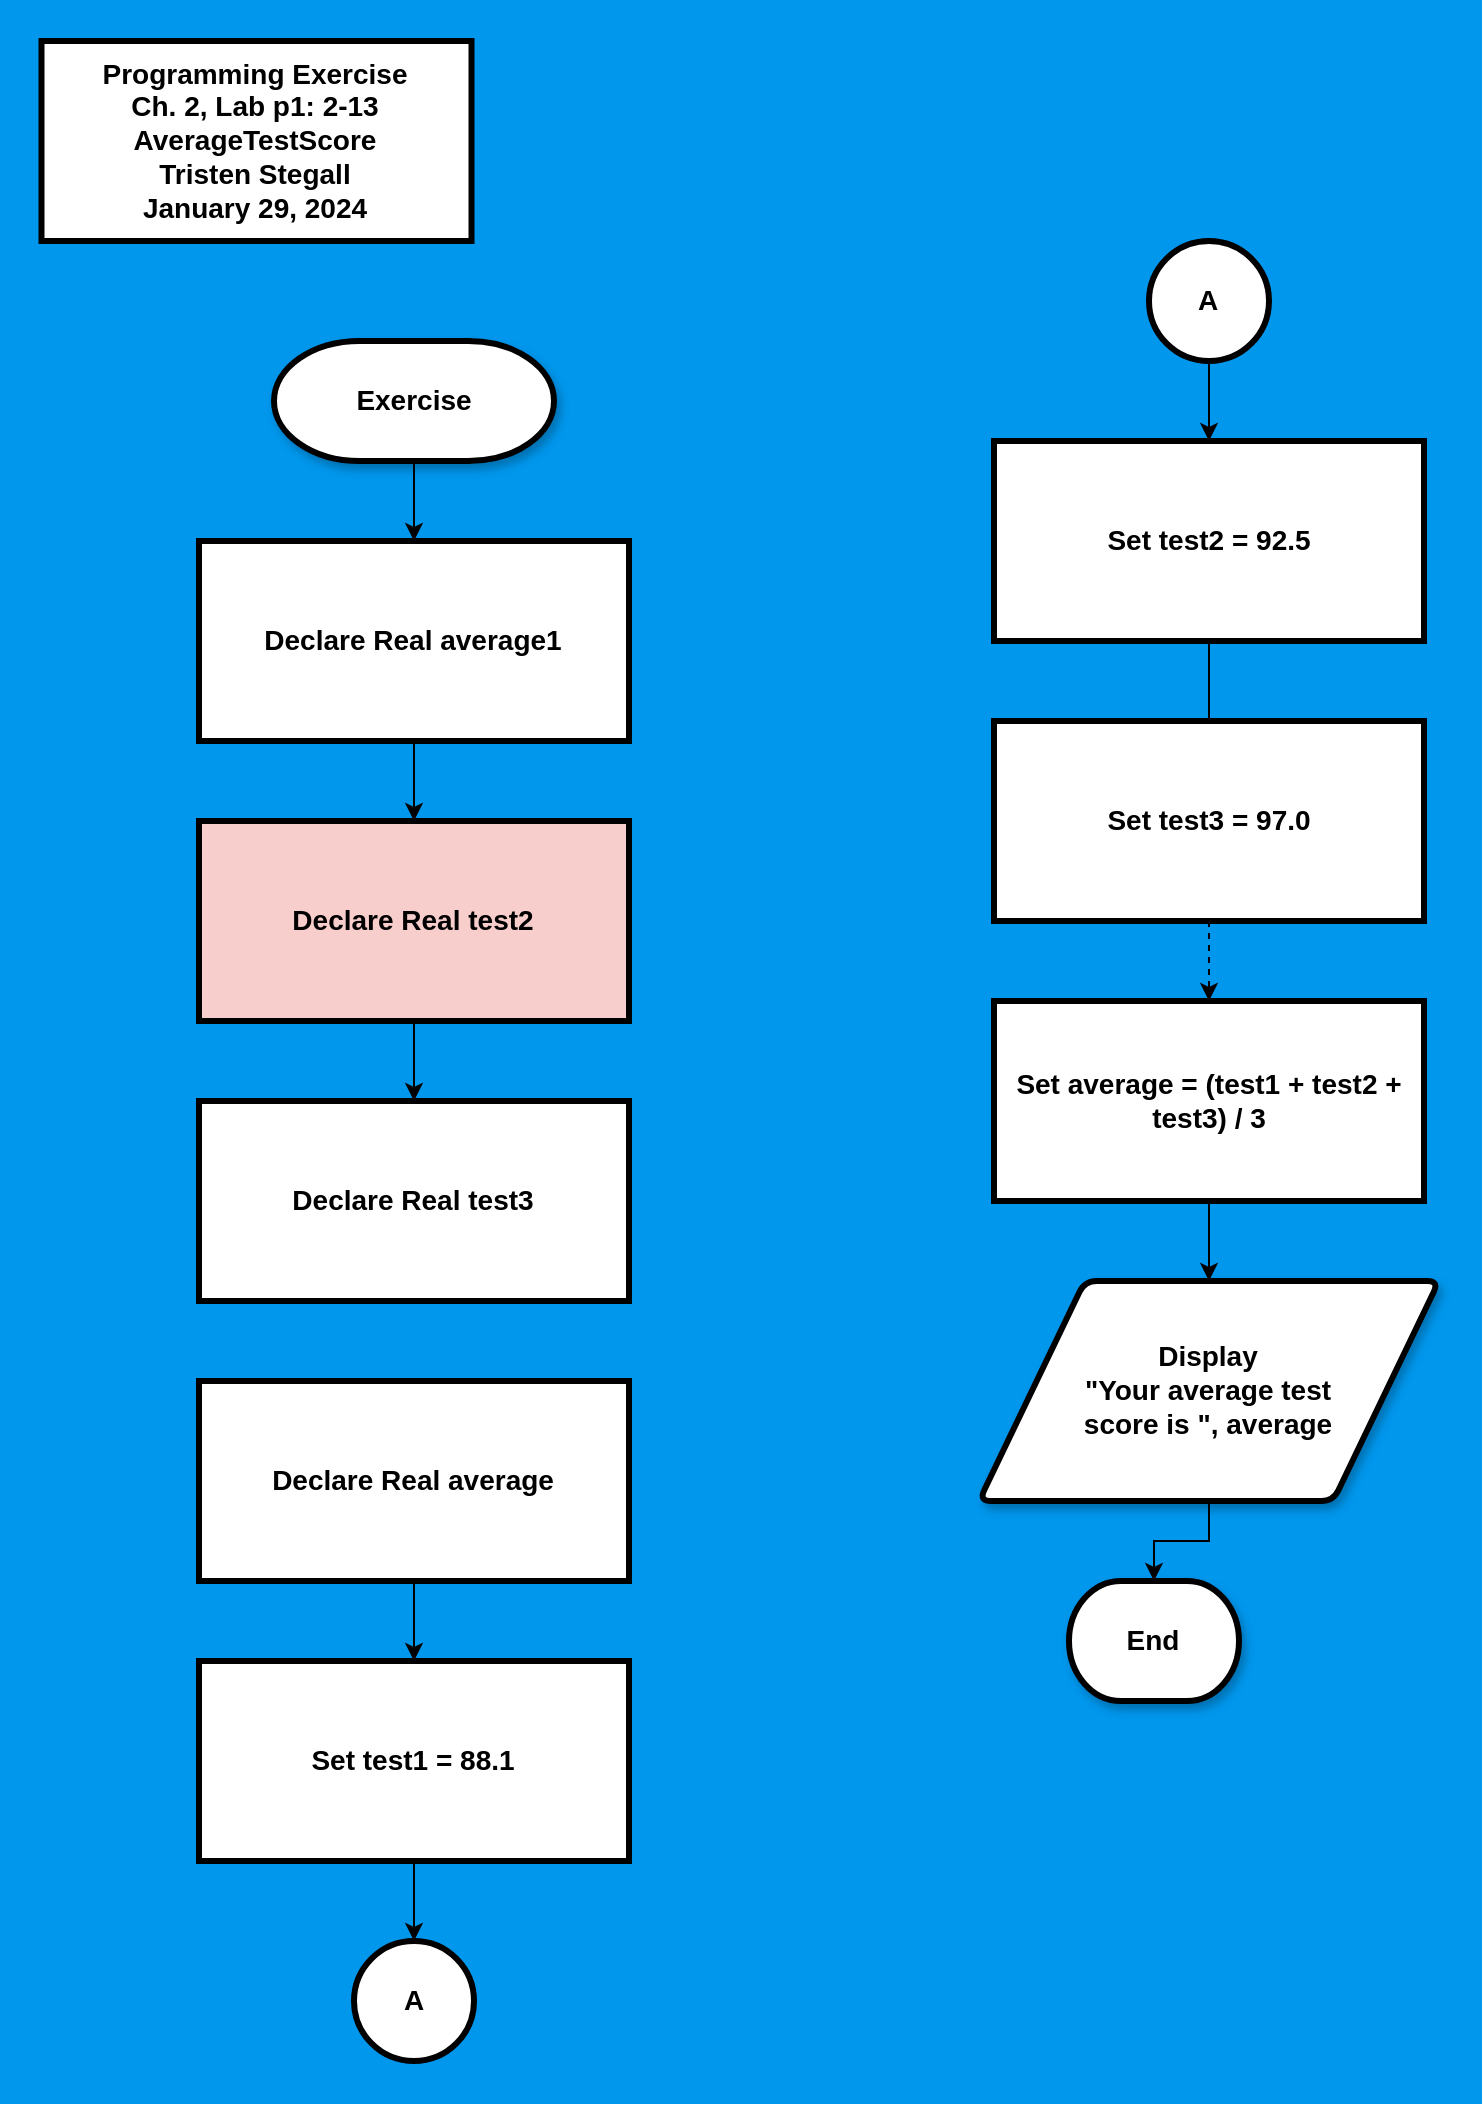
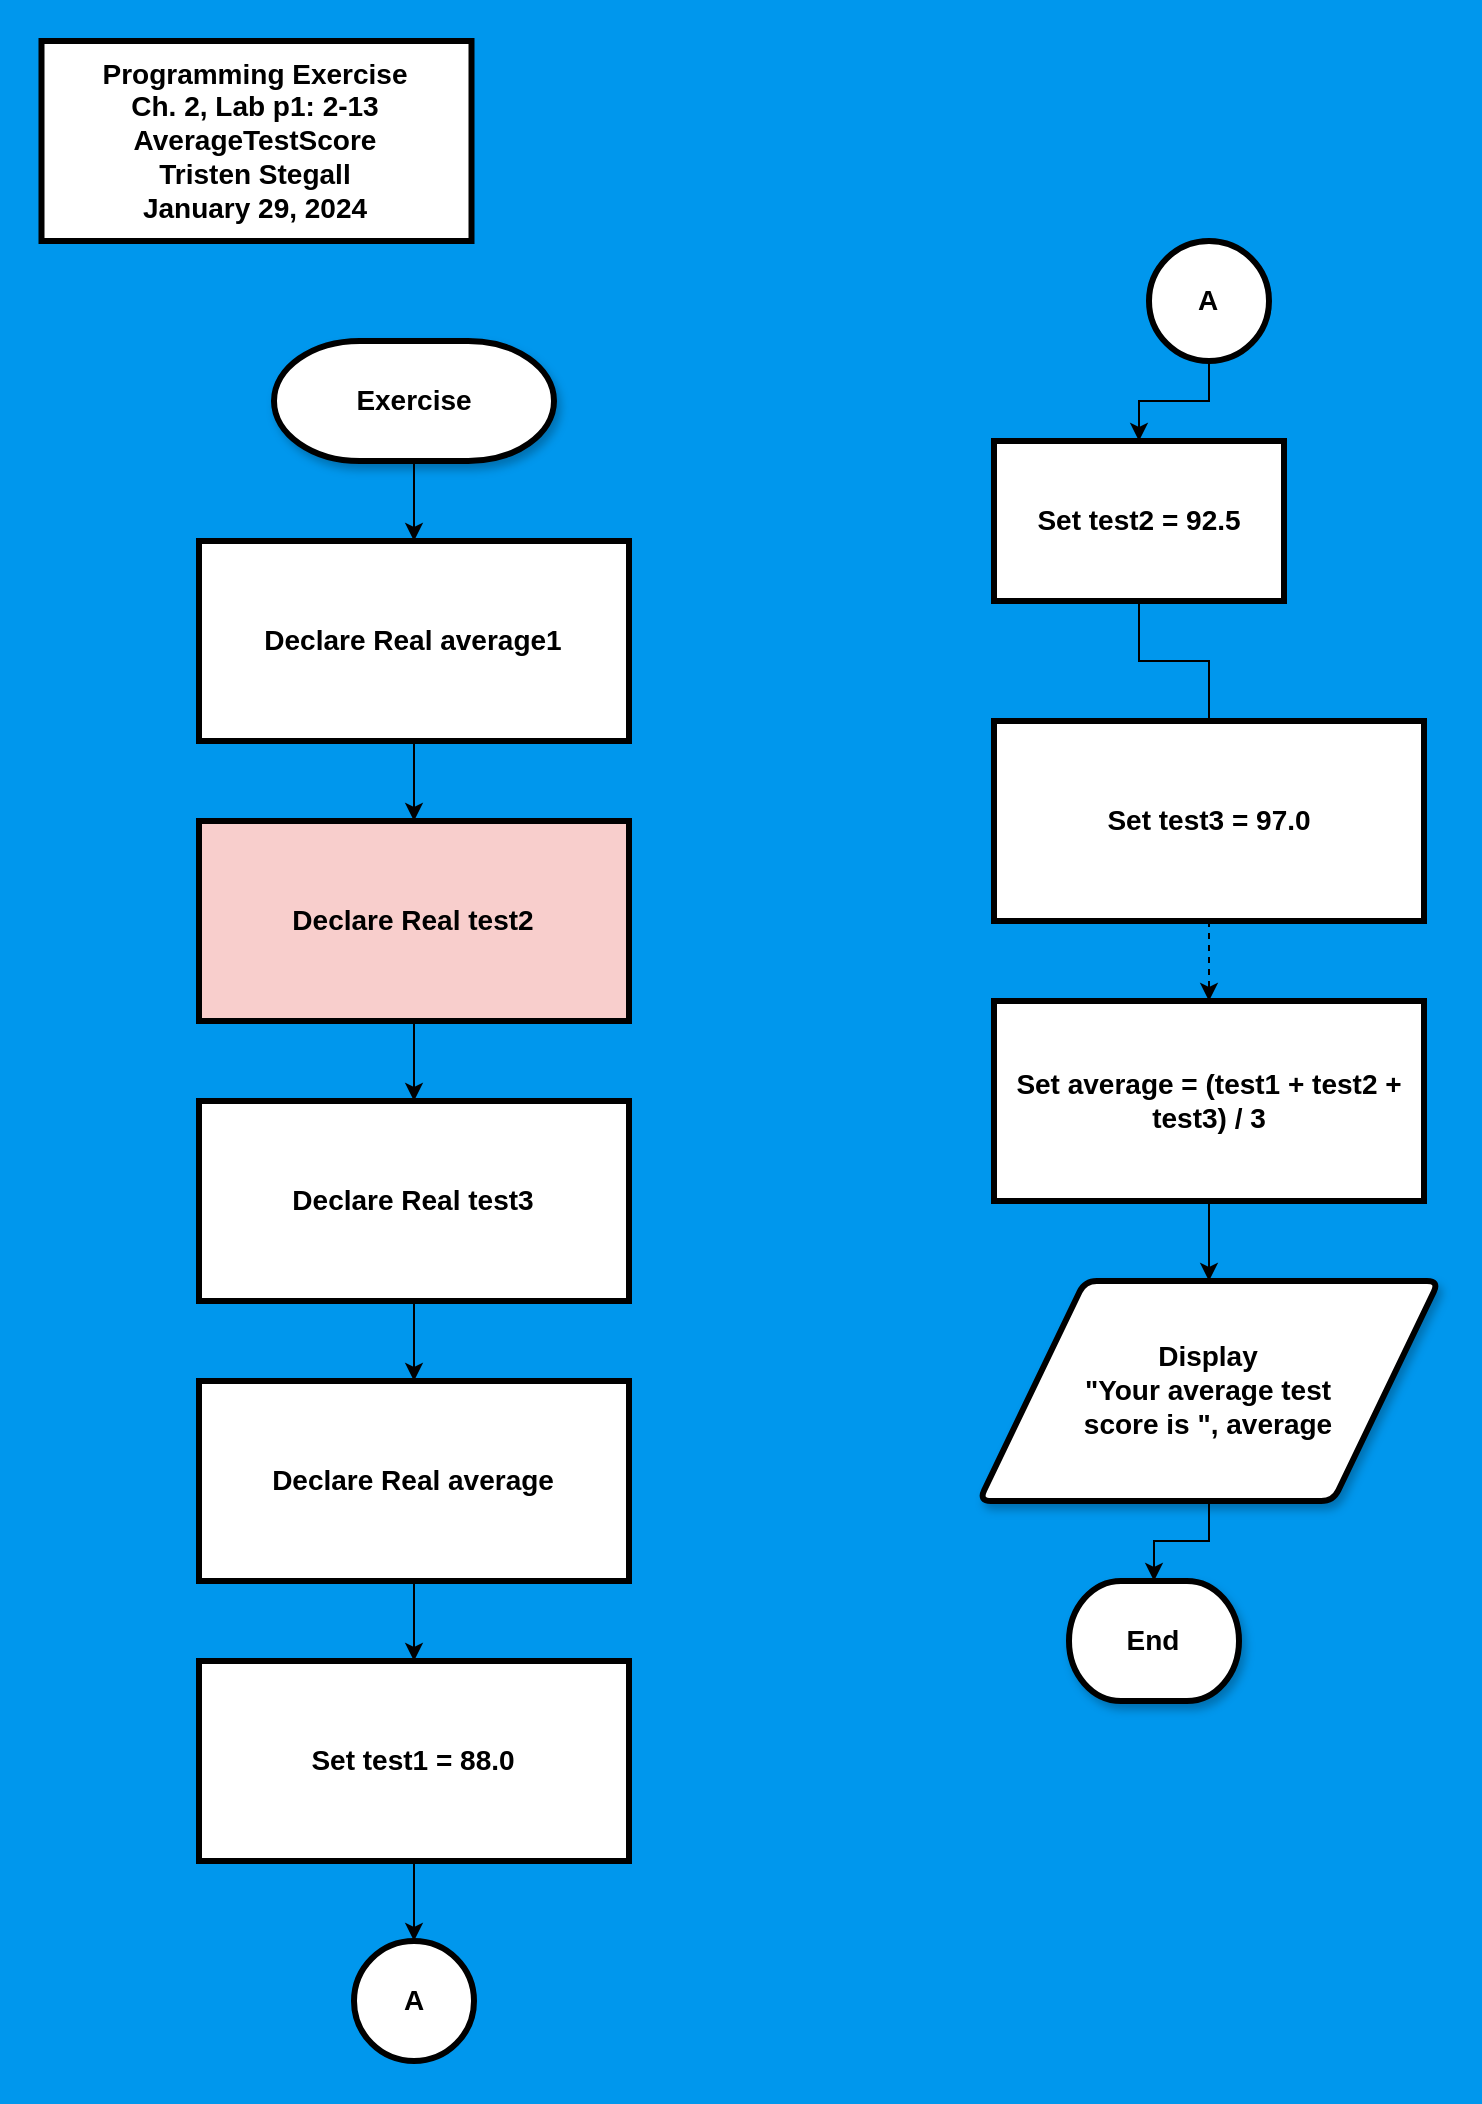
(1209, 541) -> (1139, 521)
none -> (414, 1335)
(414, 1761) -> (414, 1761)
